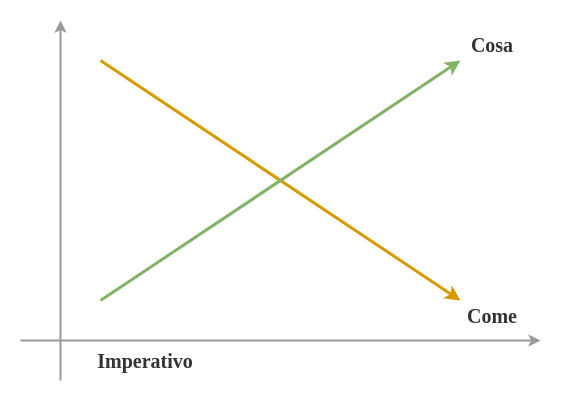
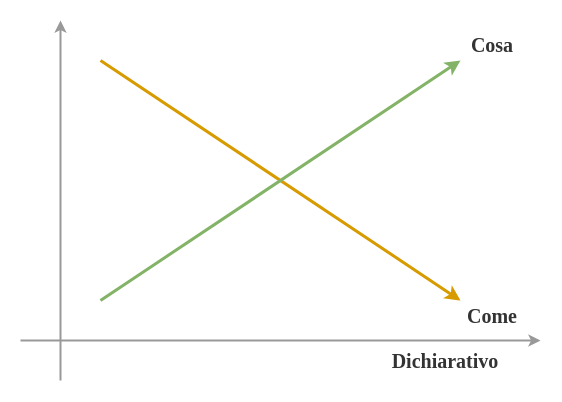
(146, 361) -> none
none -> (446, 361)
